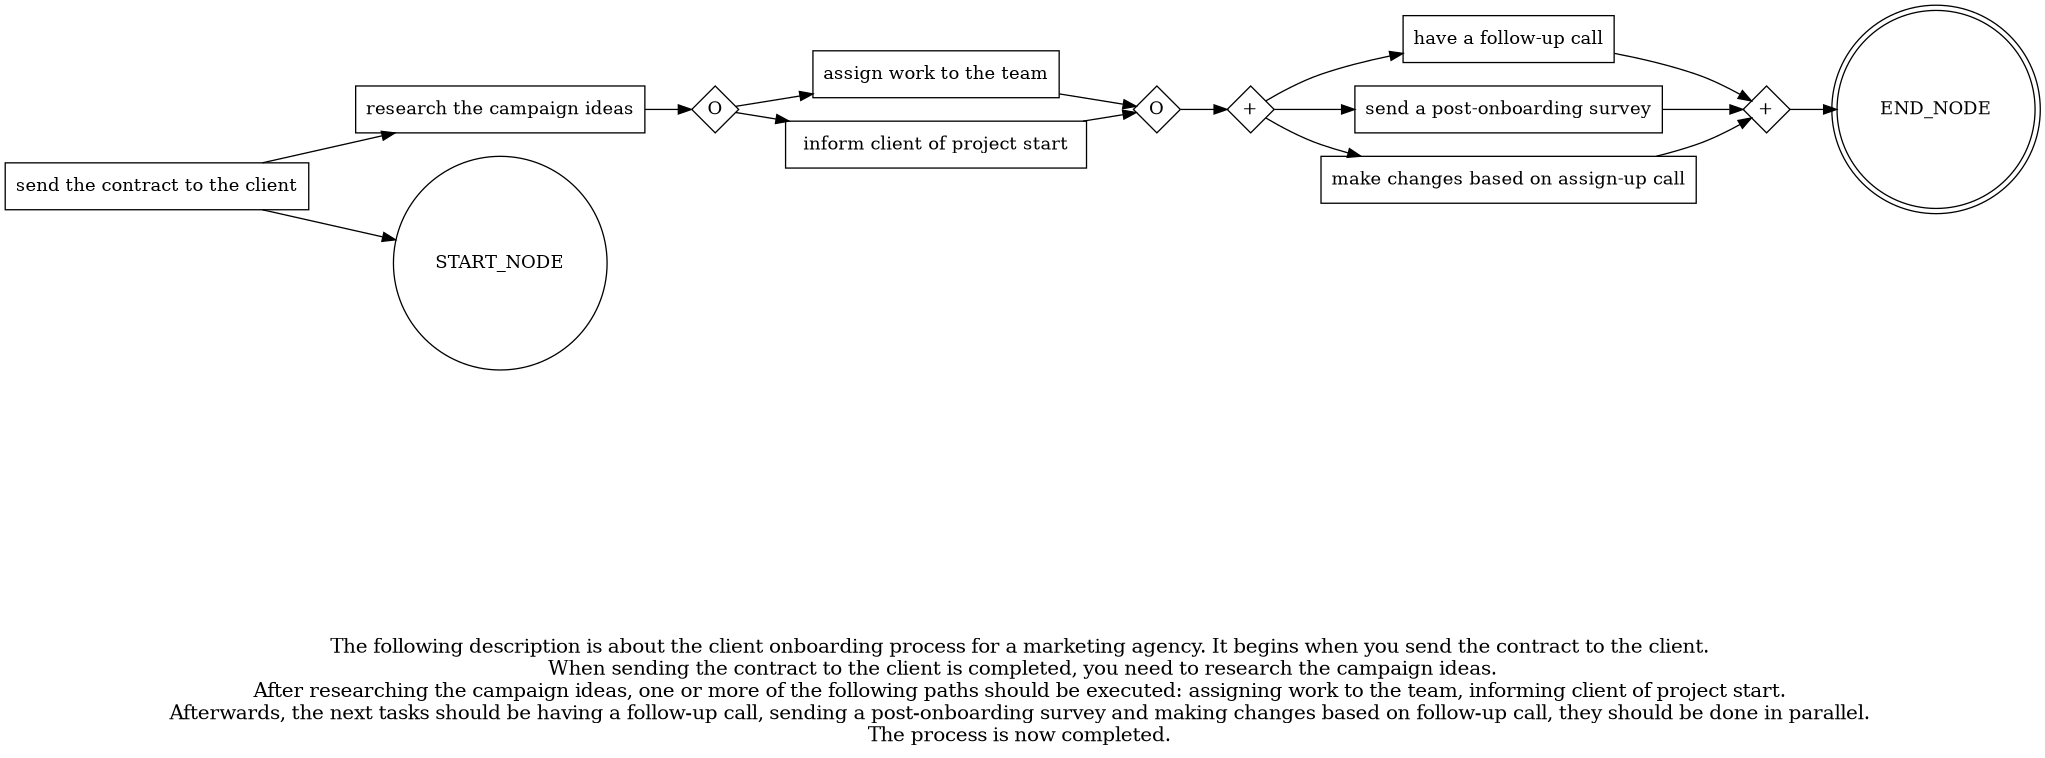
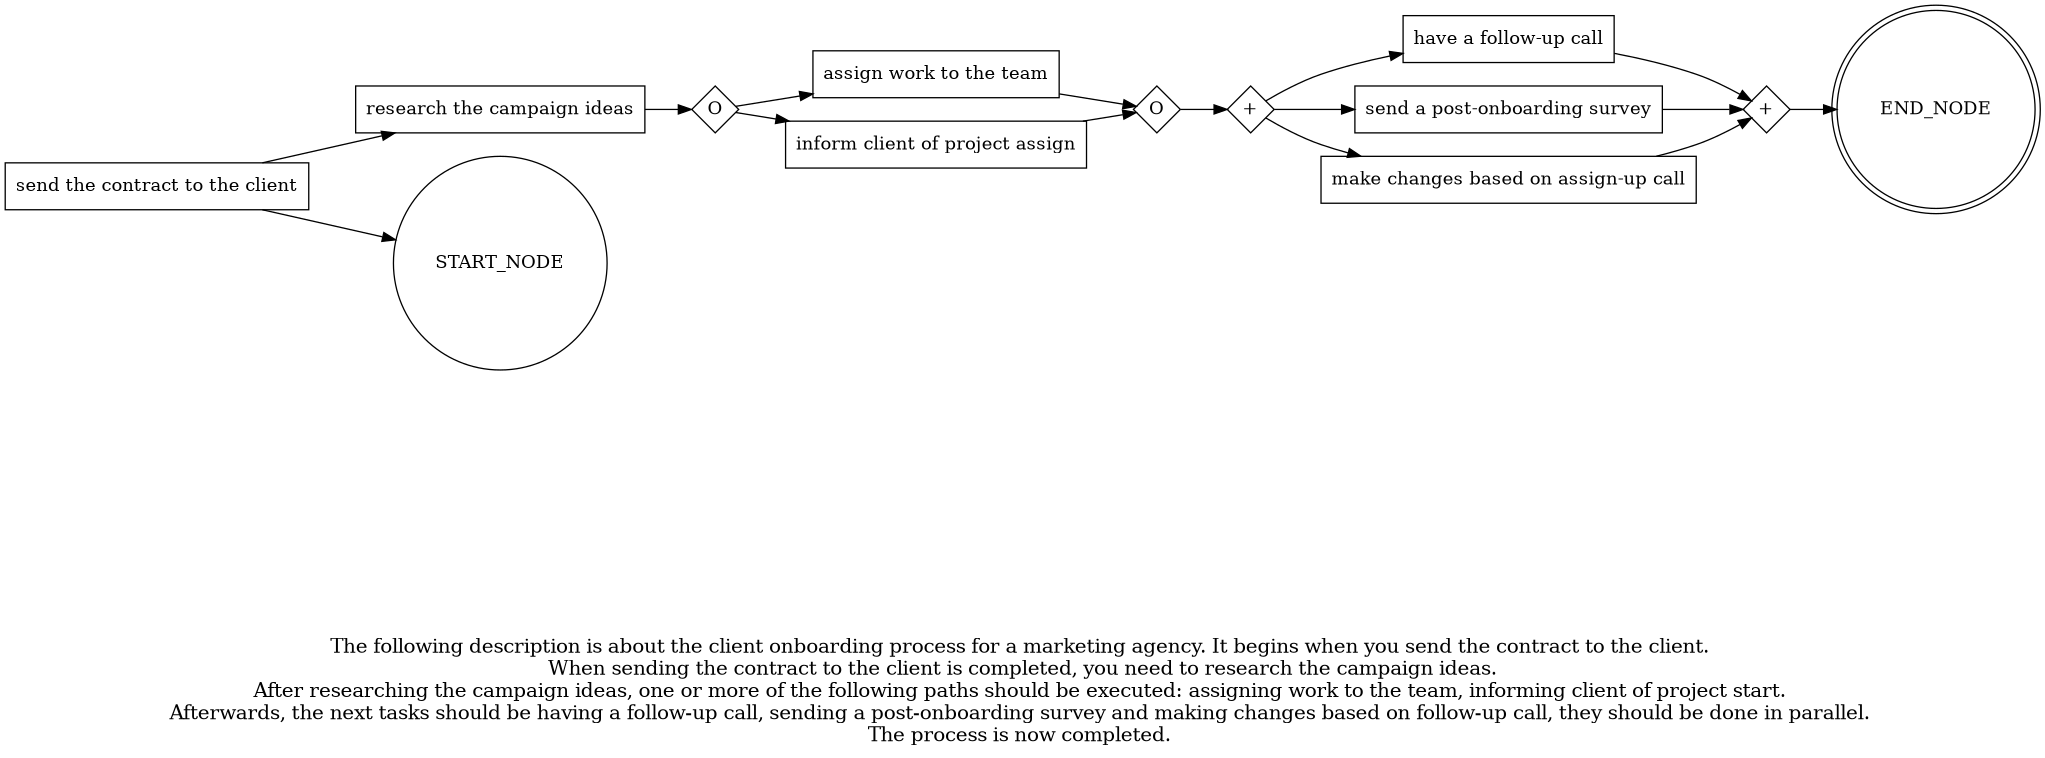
(936, 145) -> (936, 145)
